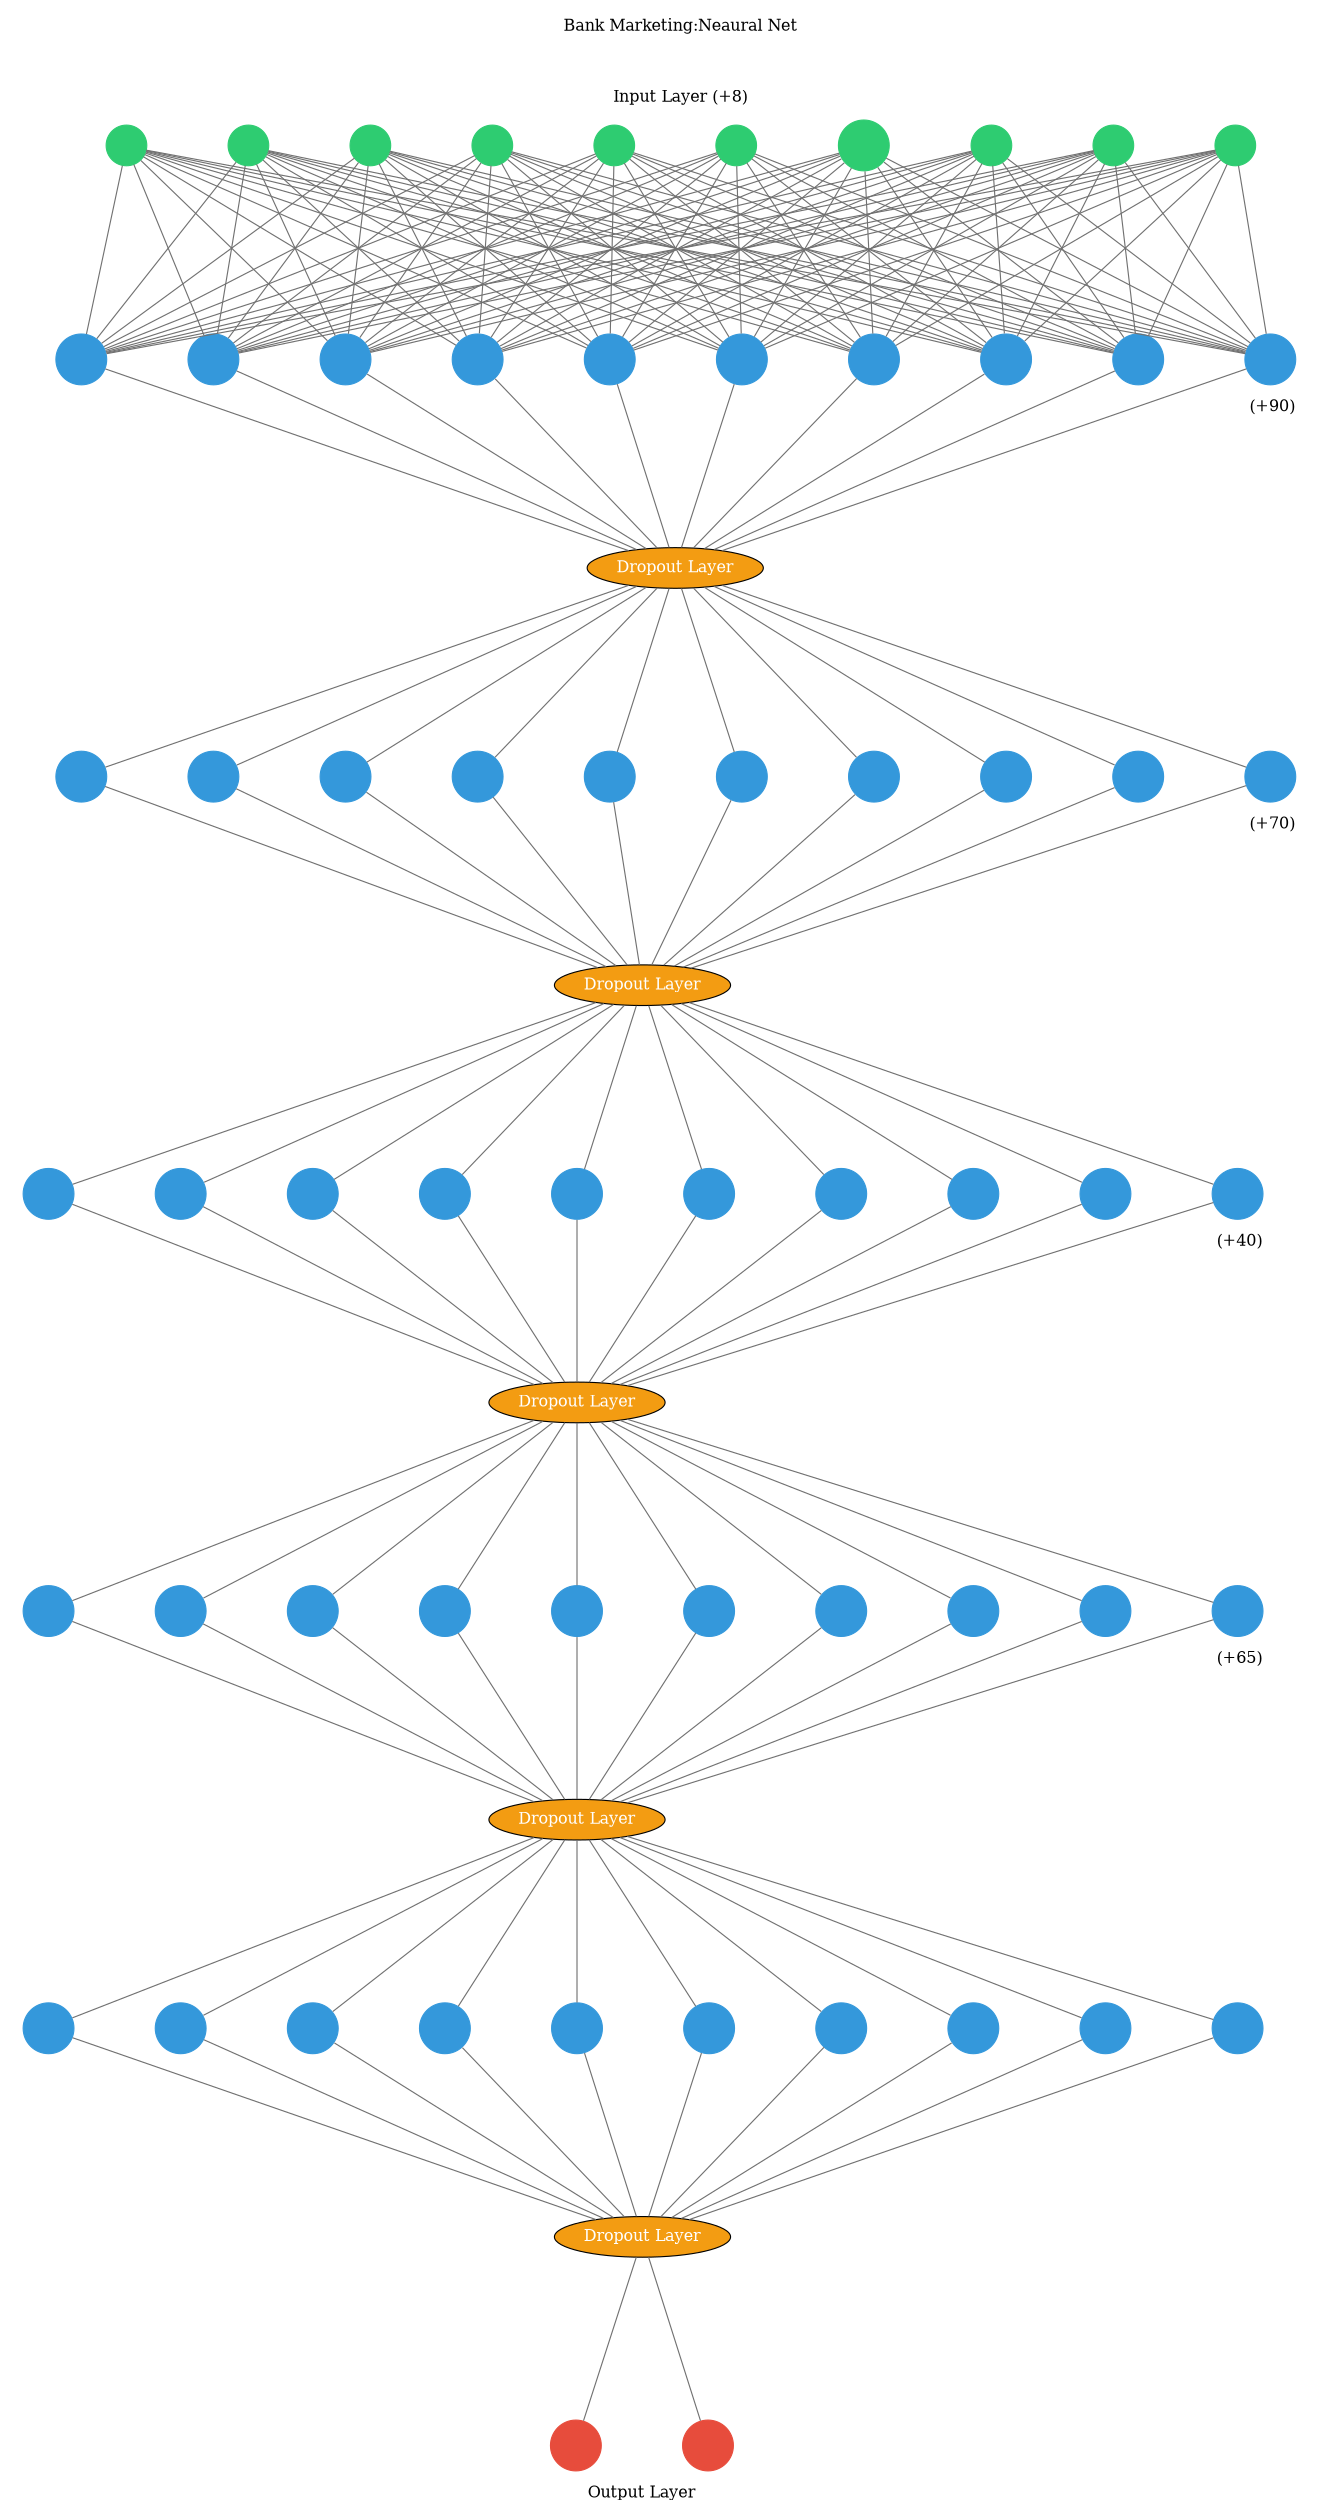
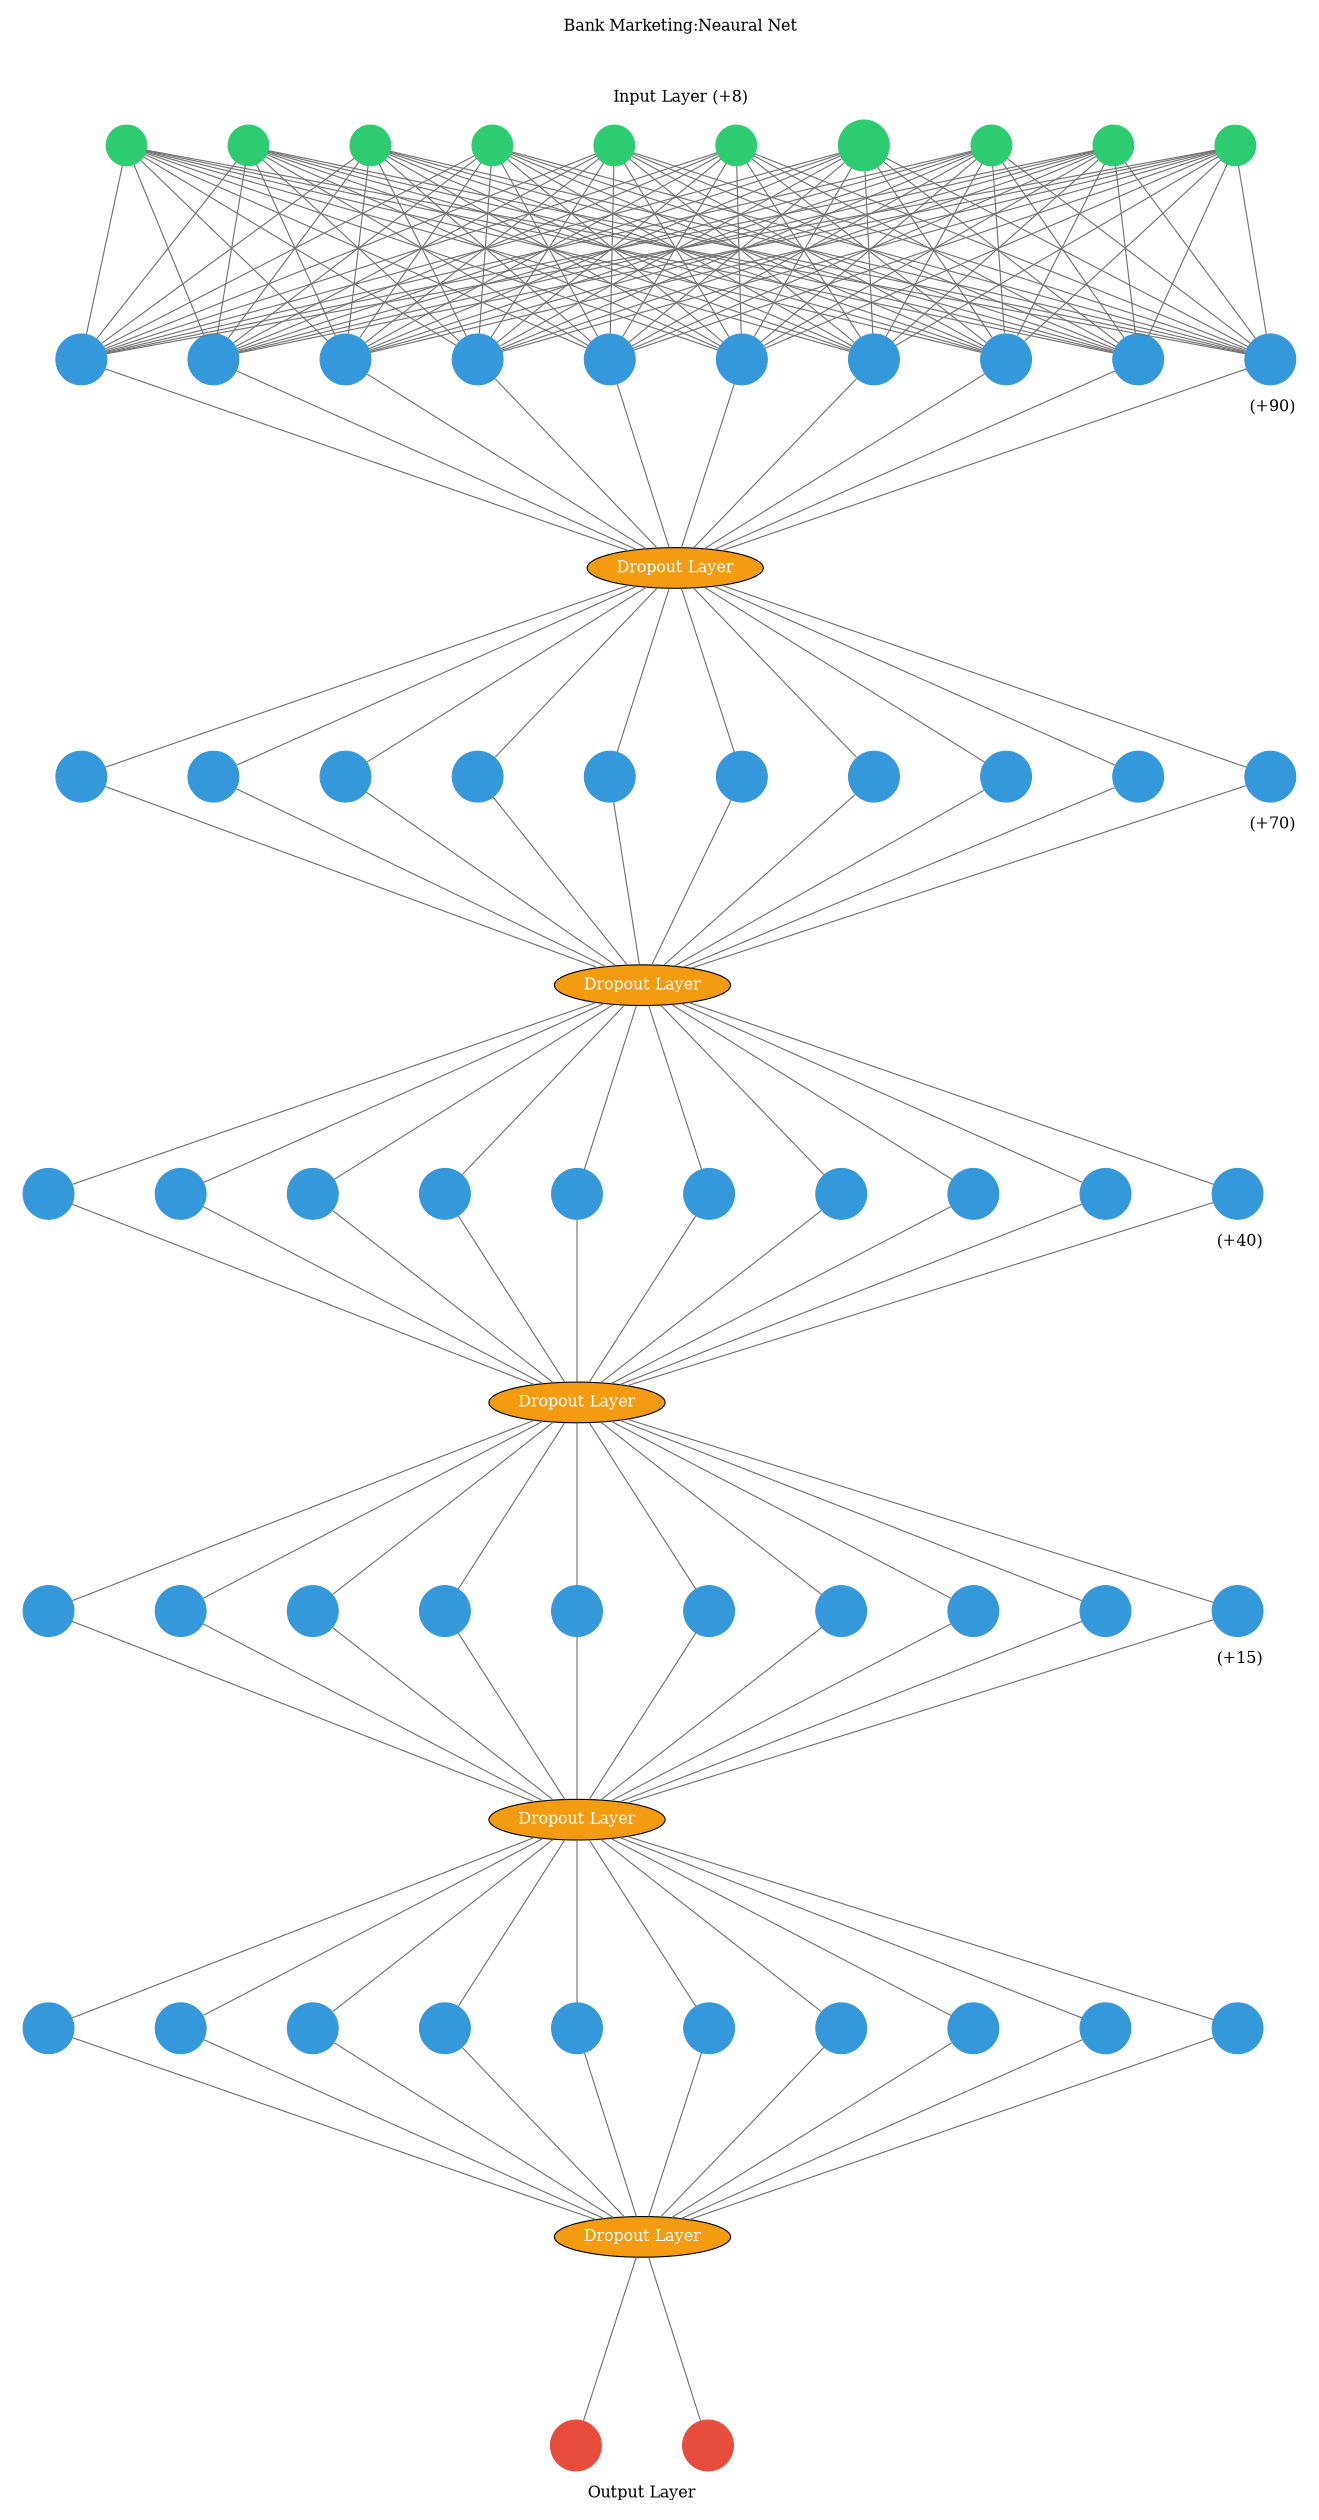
(1238, 1659) -> (1238, 1659)
